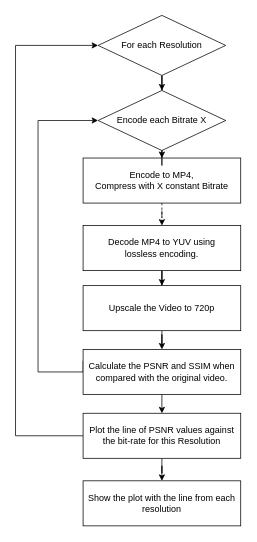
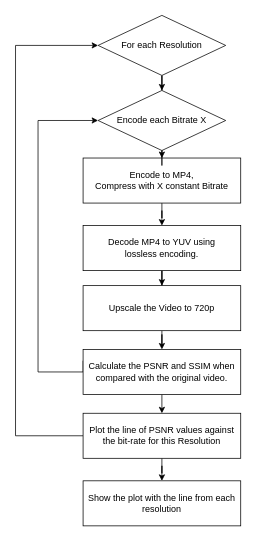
(162, 217) -> (162, 217)
